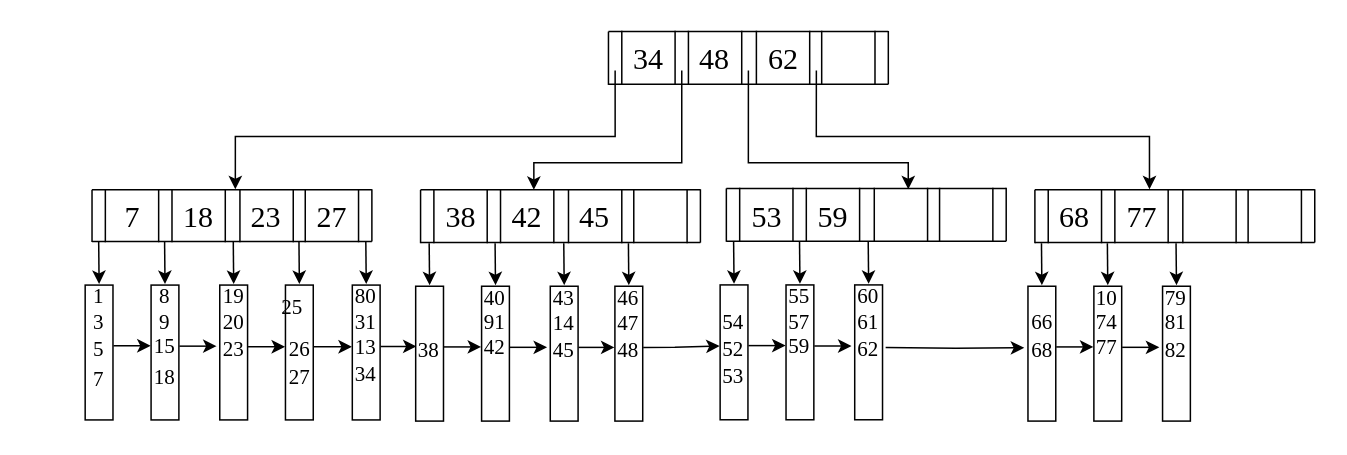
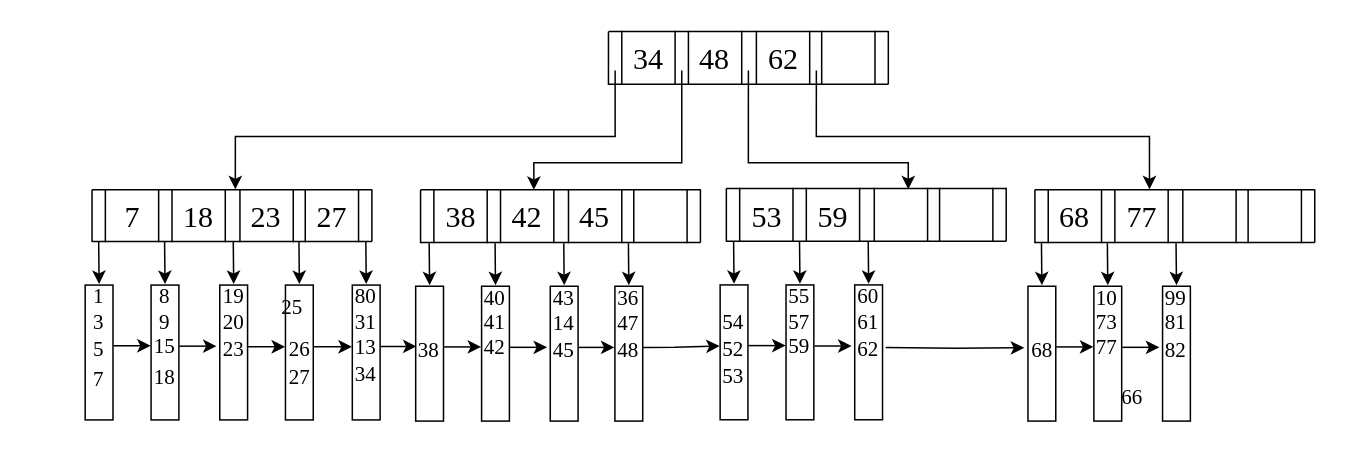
(629, 299) -> (629, 299)
(1176, 299) -> (1176, 299)
(495, 323) -> (495, 323)
(1107, 323) -> (1107, 323)
(1042, 324) -> (1132, 399)
